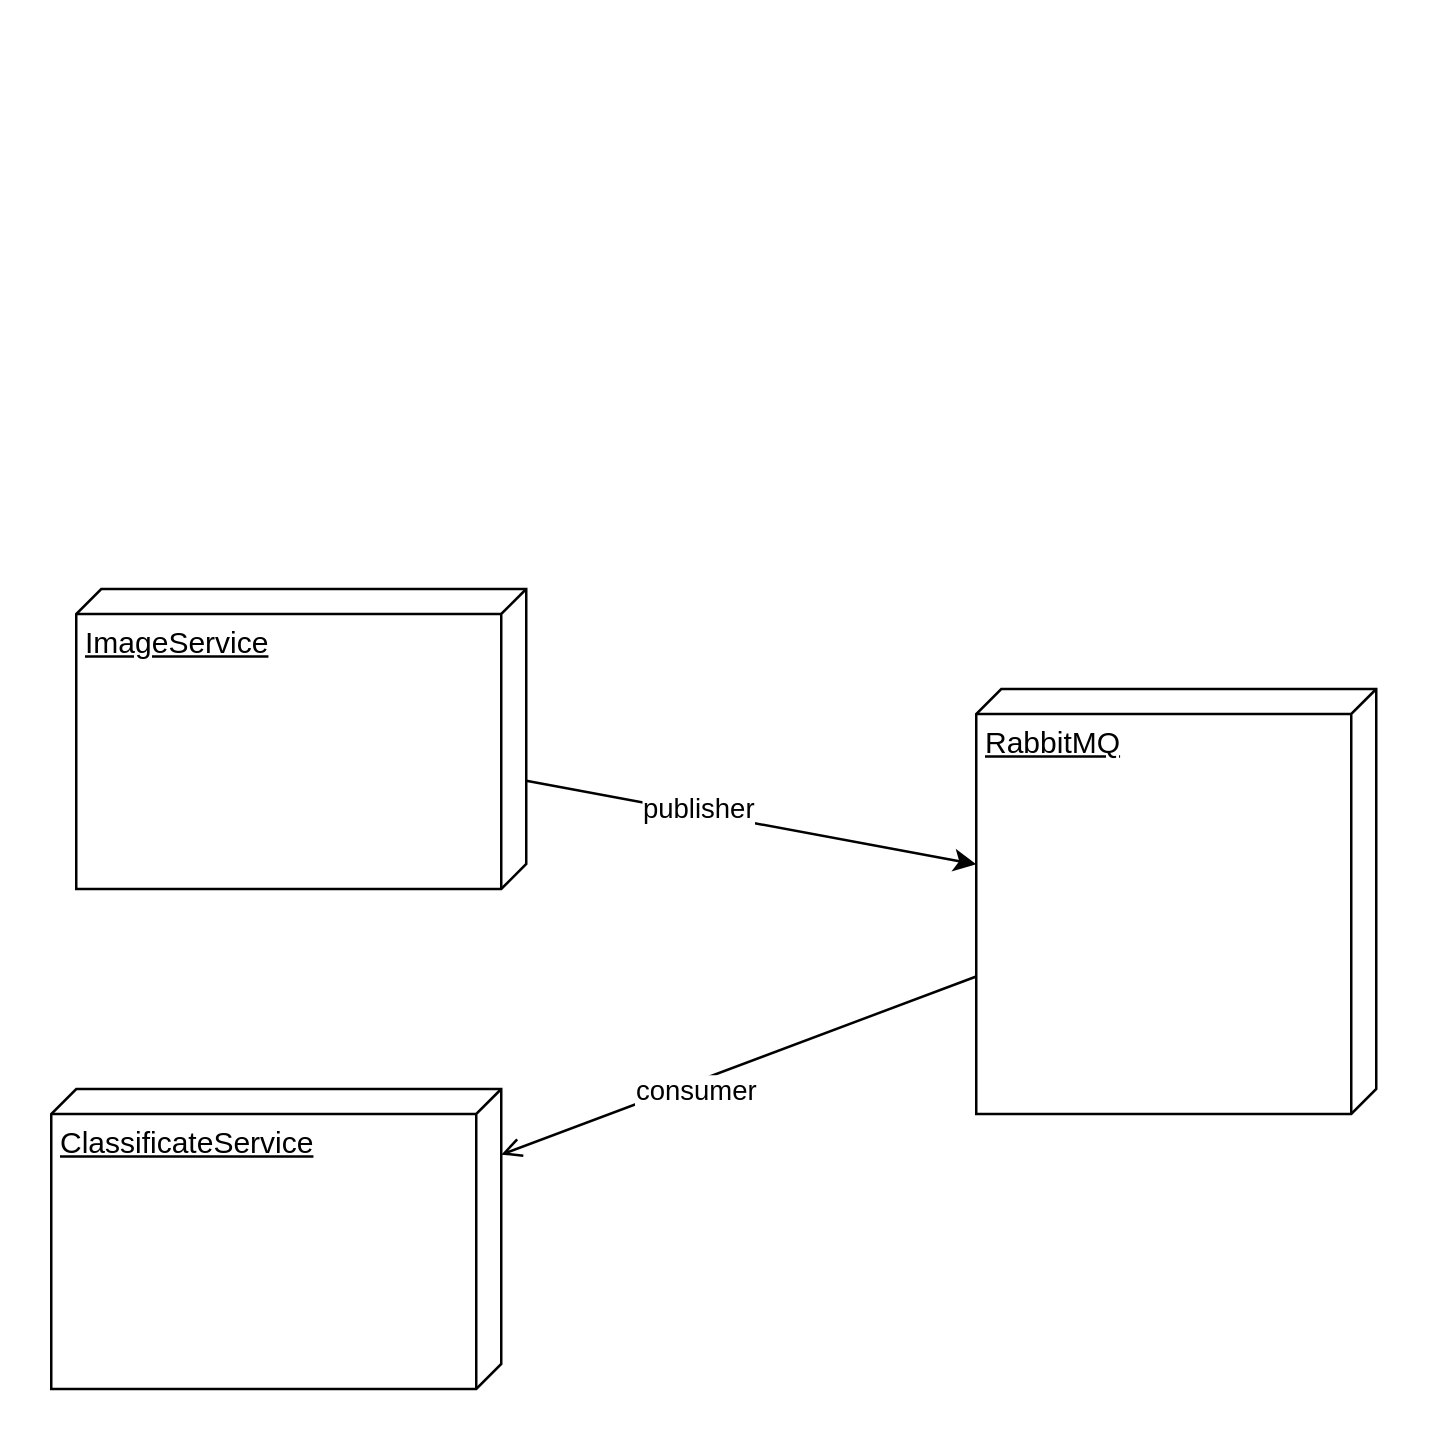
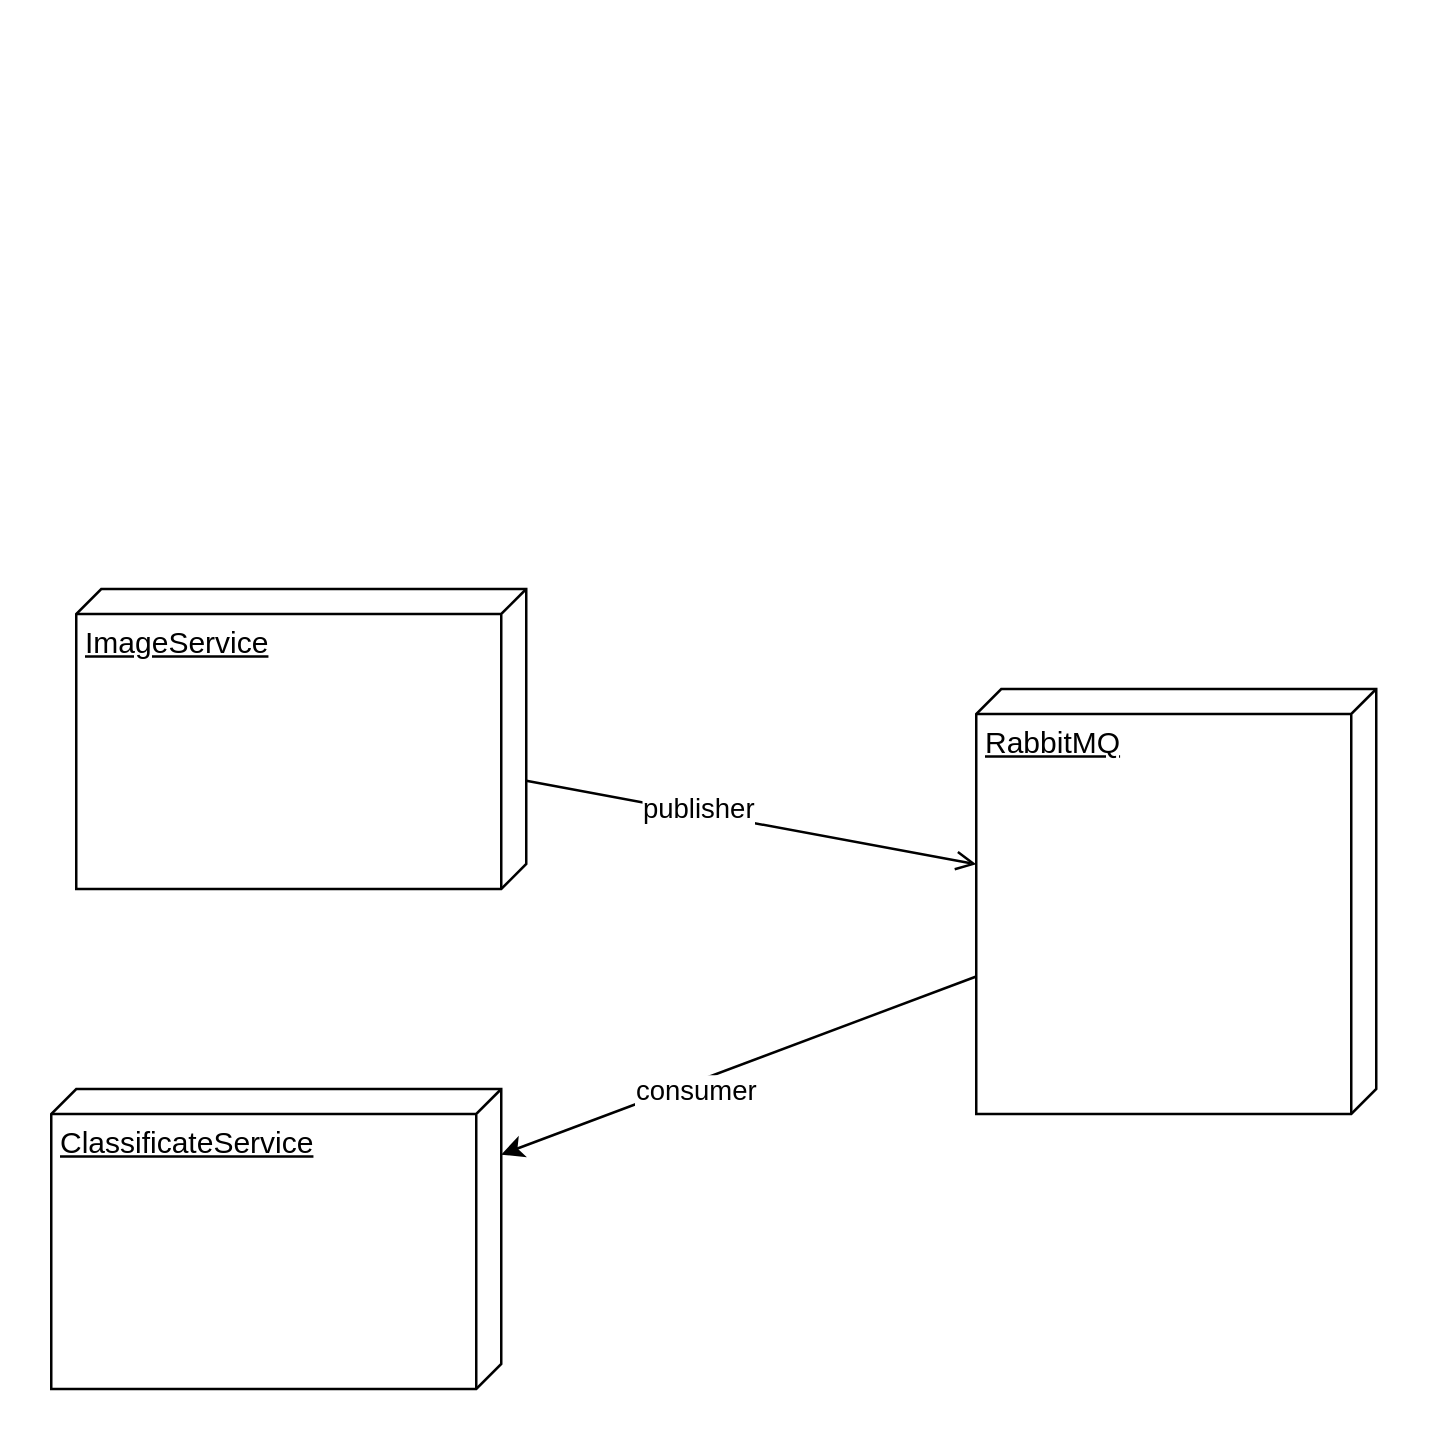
(958, 861) -> (962, 861)
(514, 1150) -> (518, 1148)
